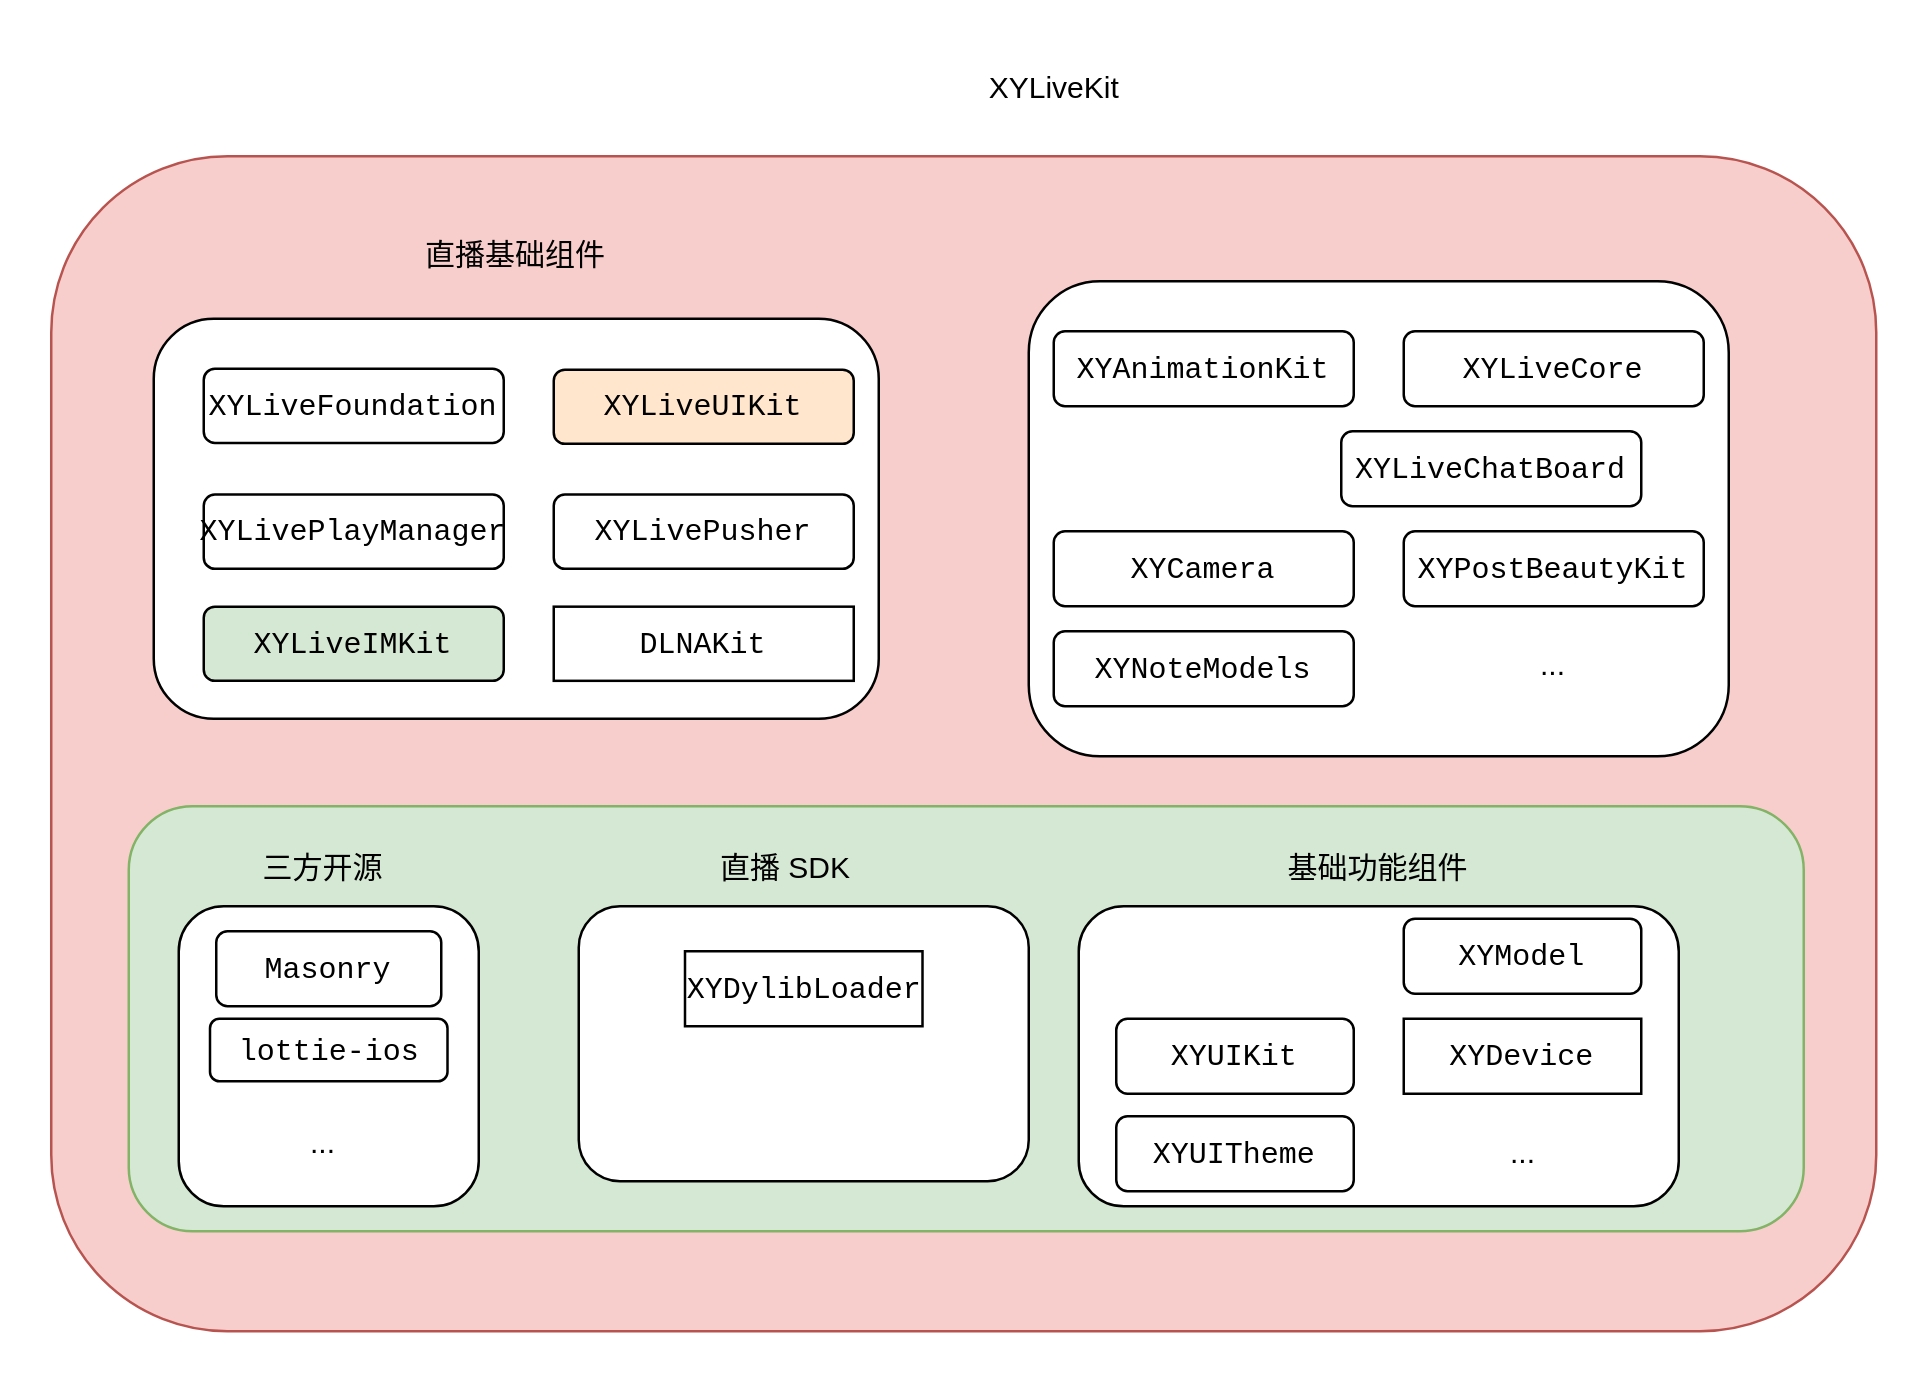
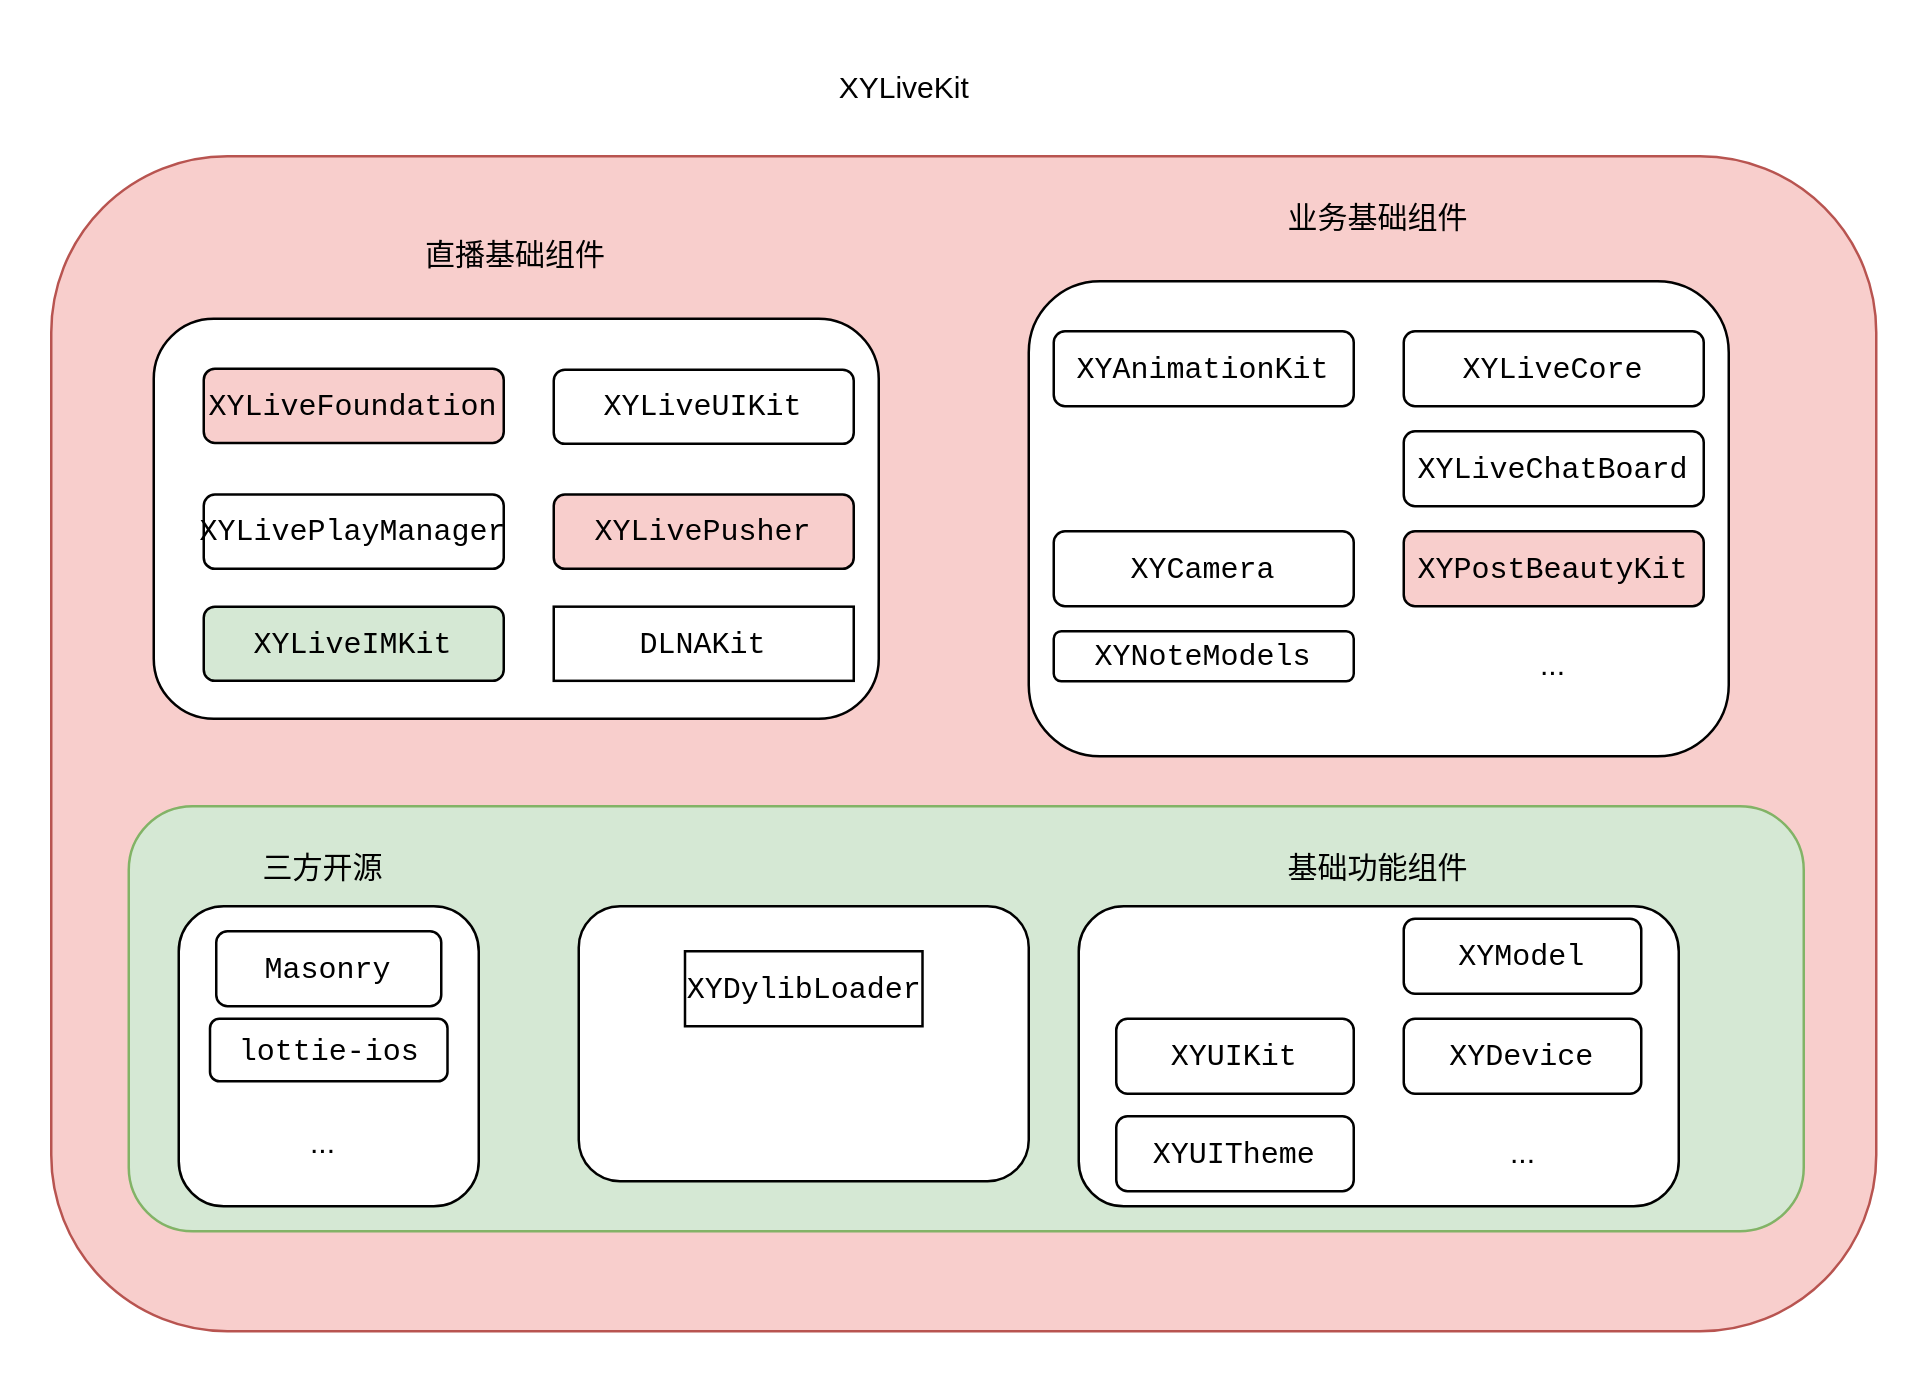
(1054, 89) -> (904, 89)
none -> (1379, 219)
(354, 406) -> (354, 406)
(704, 407) -> (704, 407)
(1491, 469) -> (1554, 469)
(704, 532) -> (704, 532)
(1554, 569) -> (1554, 569)
(1204, 669) -> (1204, 656)
(785, 869) -> none
(1523, 1056) -> (1523, 1056)
